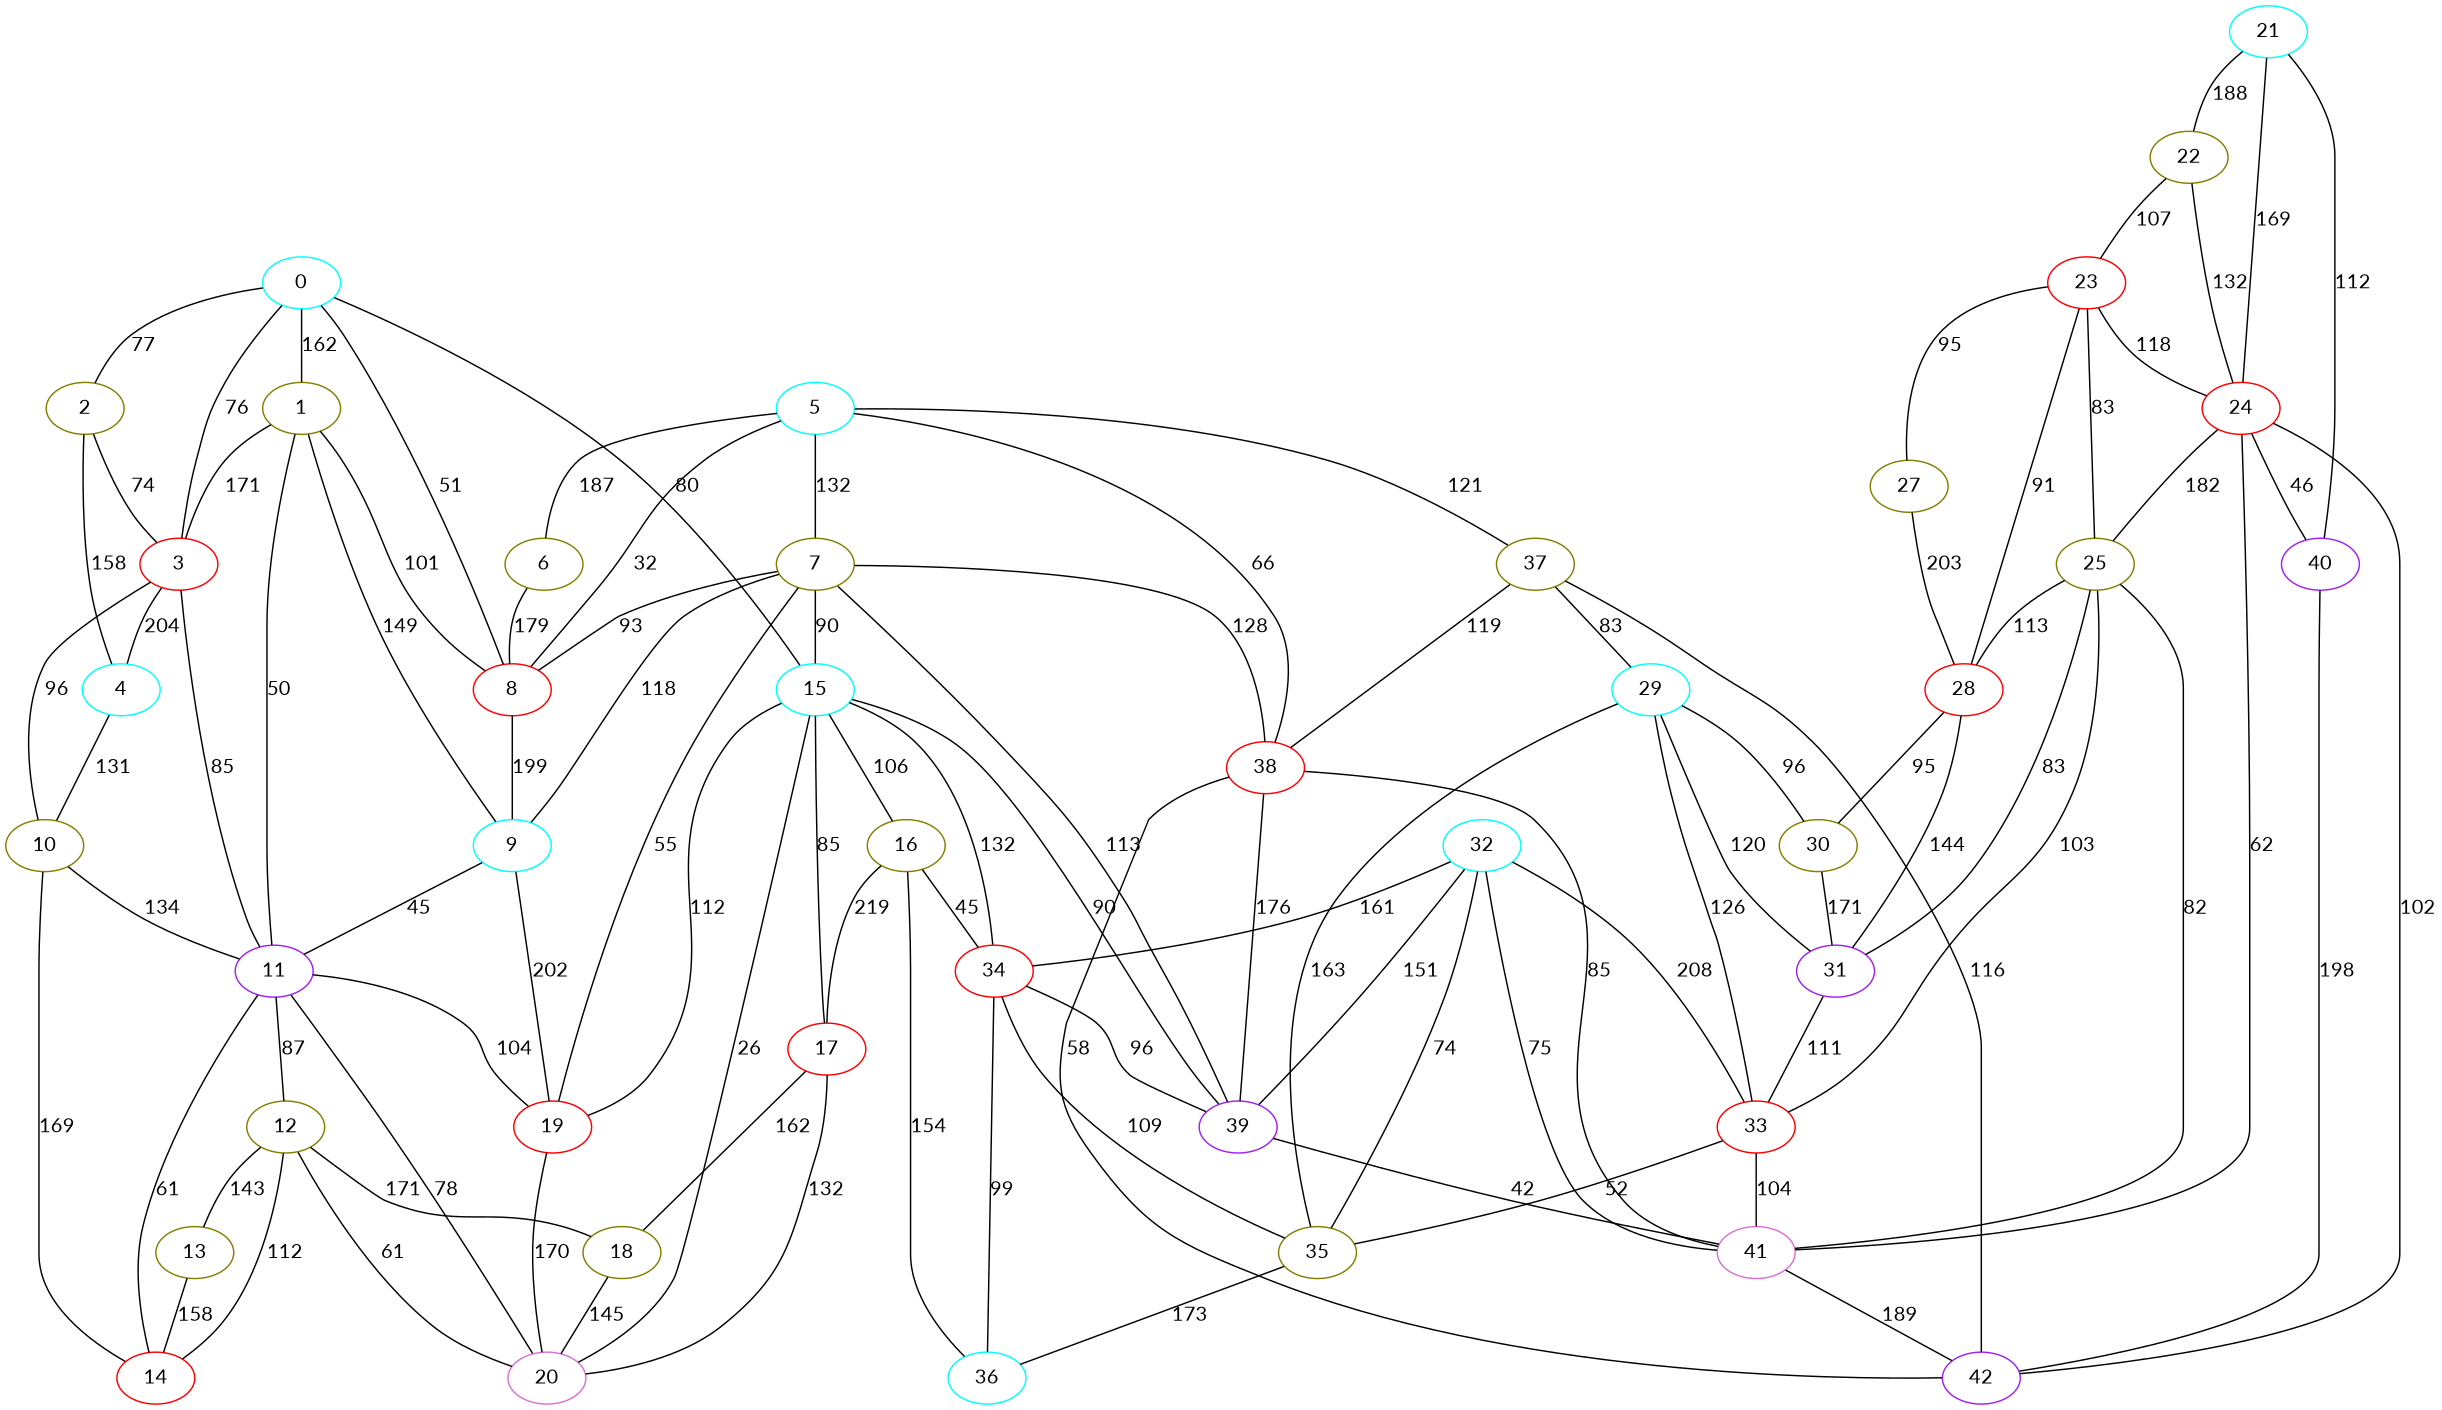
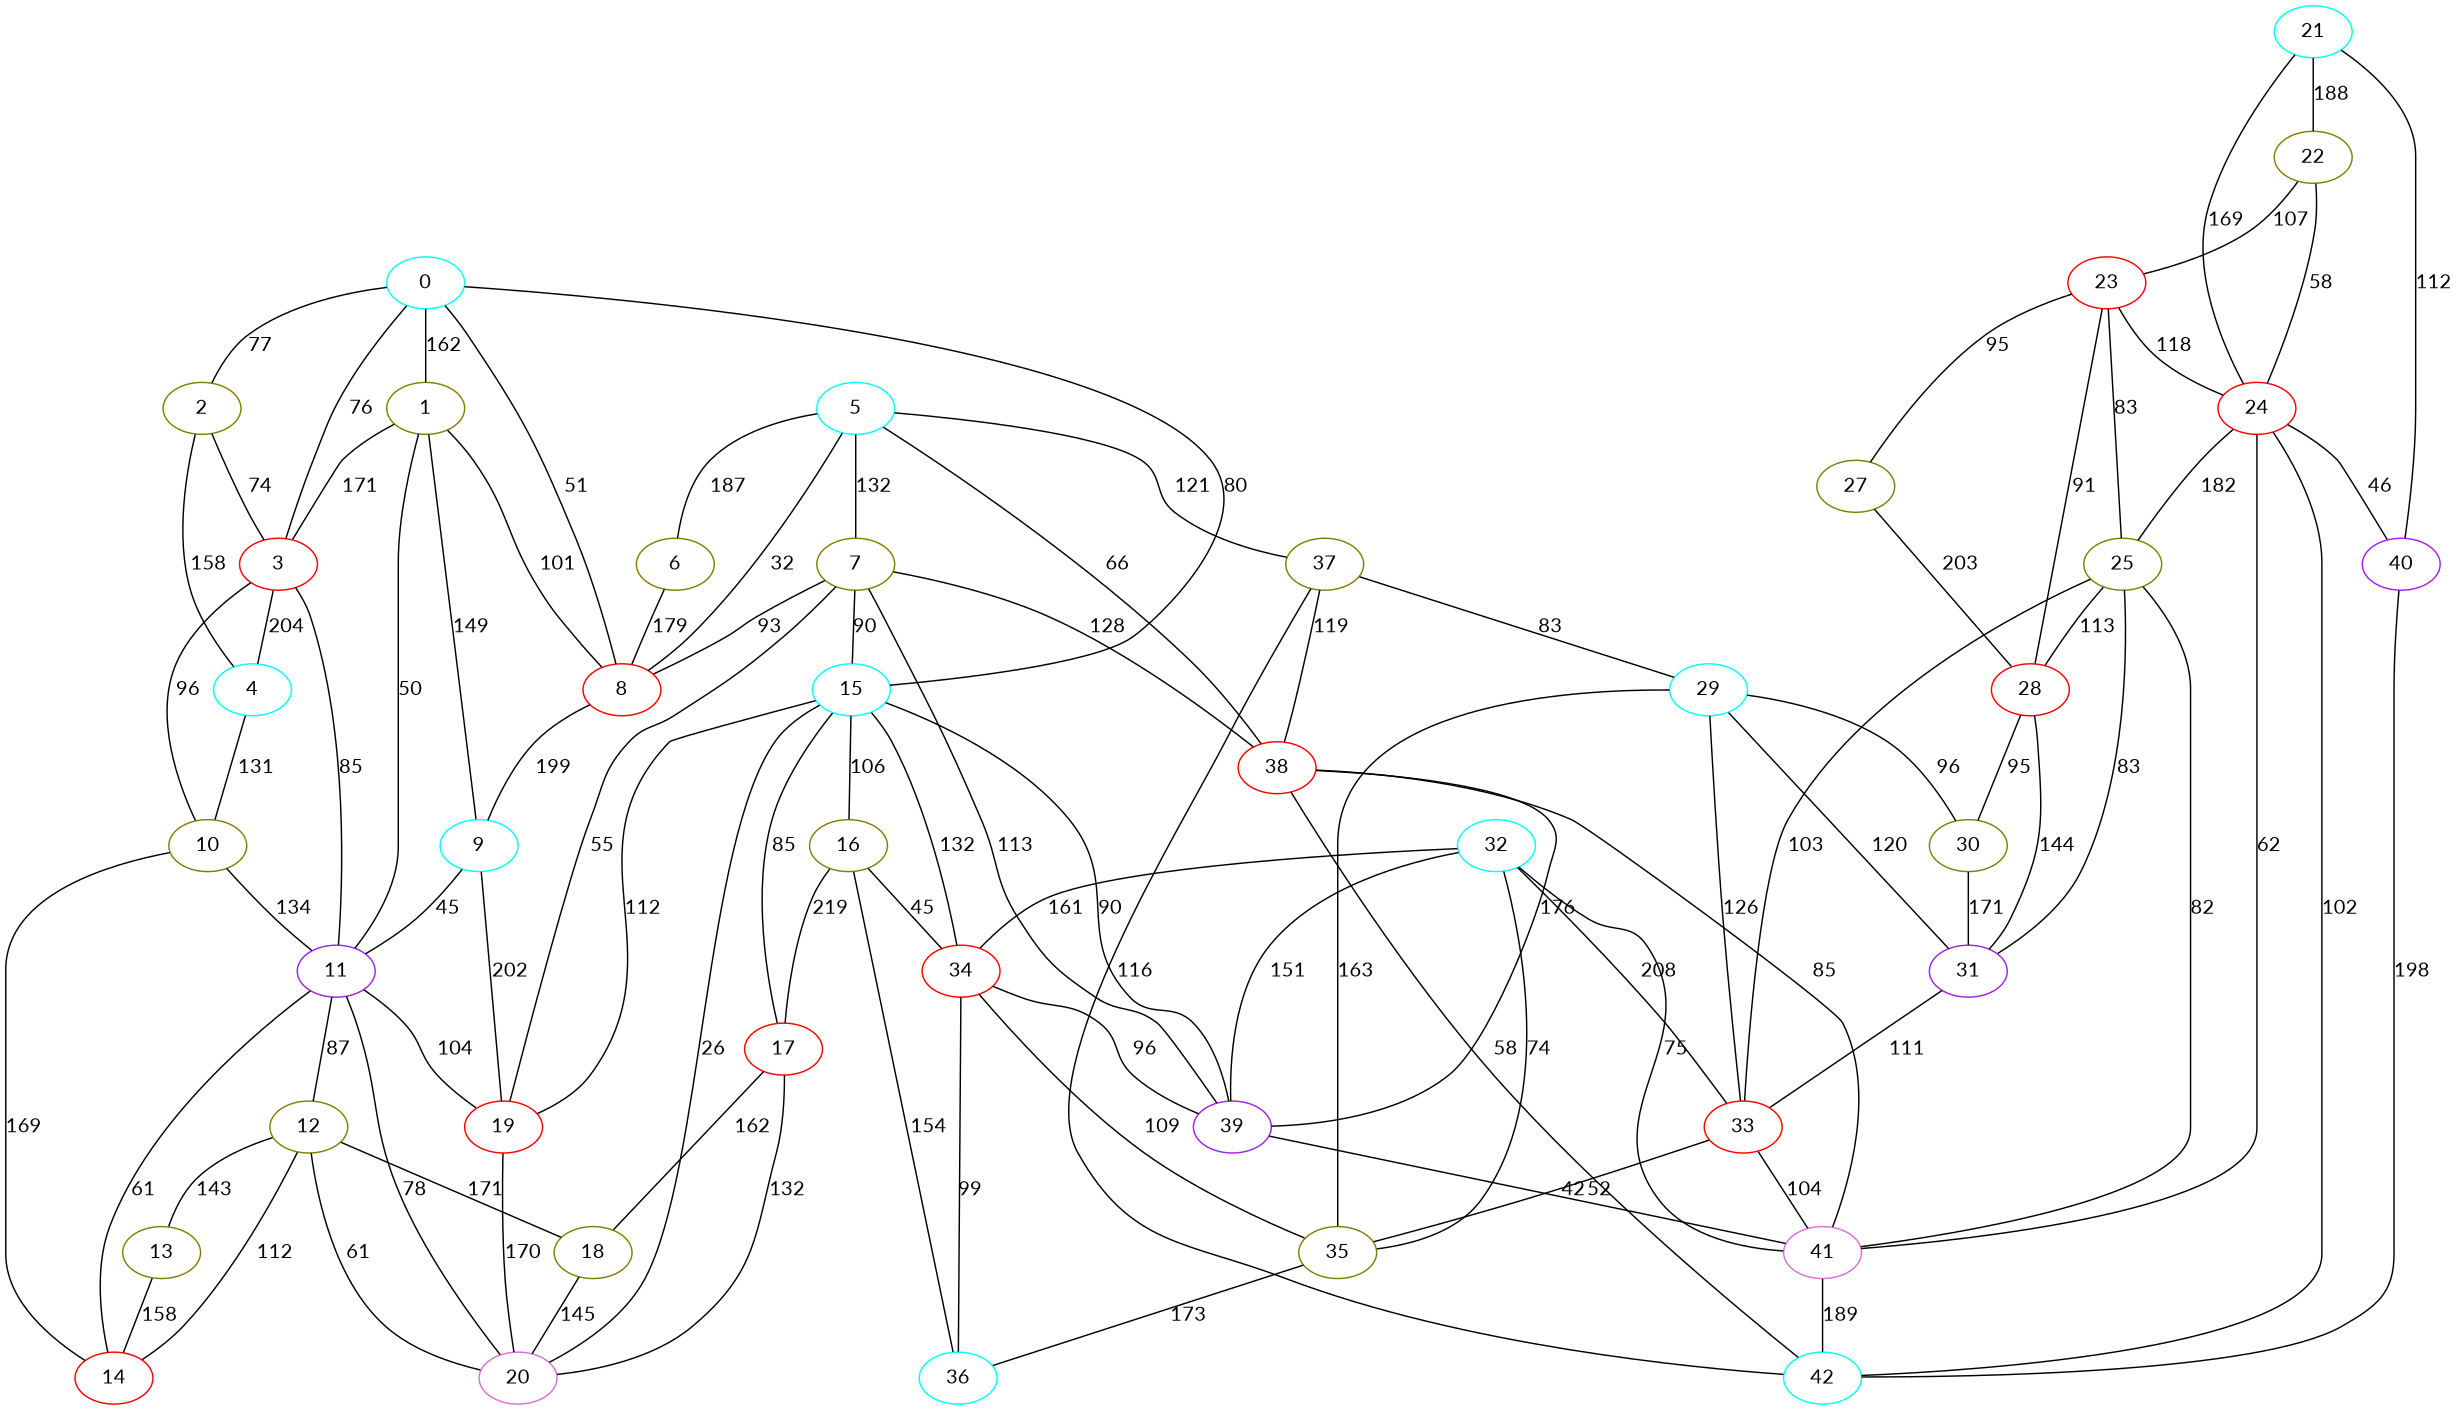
(2230, 283) -> (2321, 283)
(634, 674) -> none
(1981, 1378) -> (1823, 1378)
